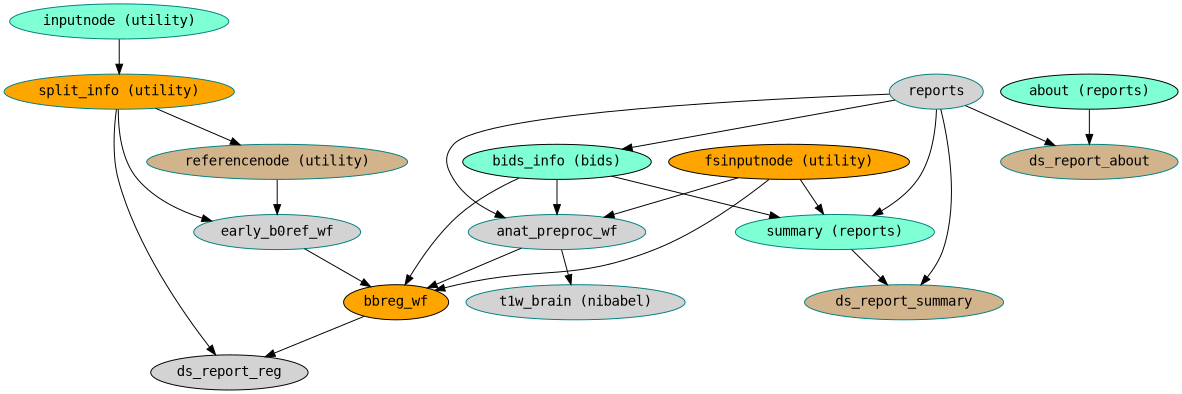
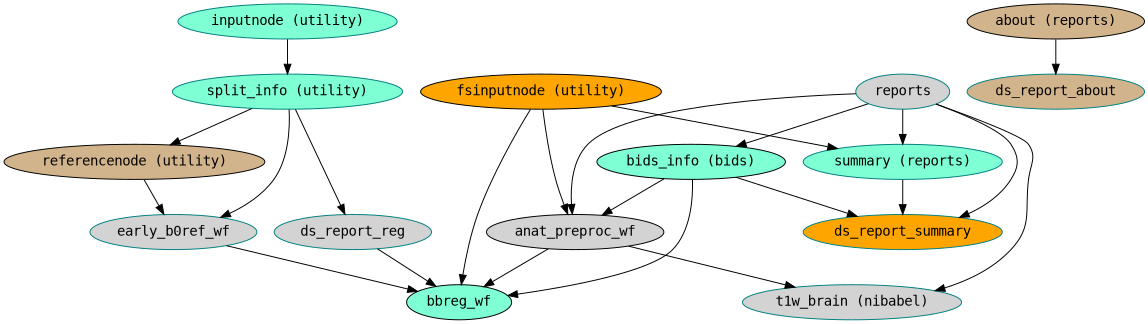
(119, 92) -> (288, 92)
(1089, 92) -> (1056, 21)
(1006, 124) -> (1028, 187)
(277, 162) -> (134, 162)
(699, 198) -> (792, 195)
(557, 232) -> (575, 232)
(396, 302) -> (459, 302)
(904, 302) -> (903, 232)
(319, 335) -> (403, 265)
(229, 372) -> (353, 232)
